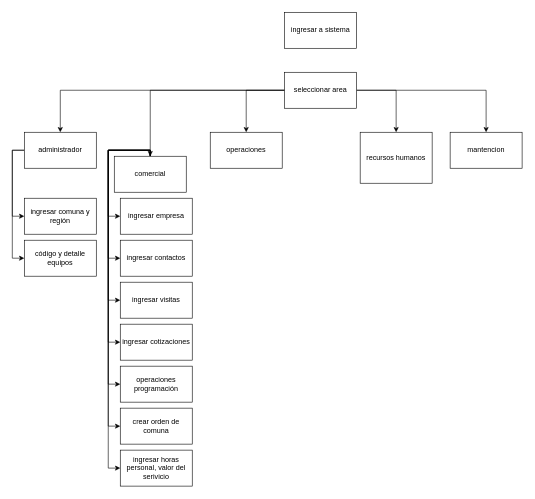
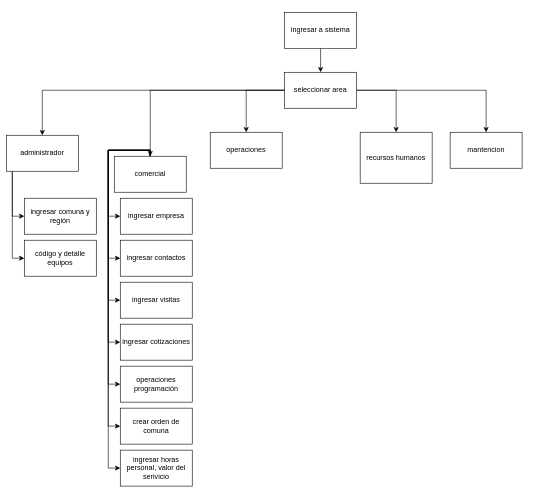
none -> (321, 58)
(60, 150) -> (42, 153)
